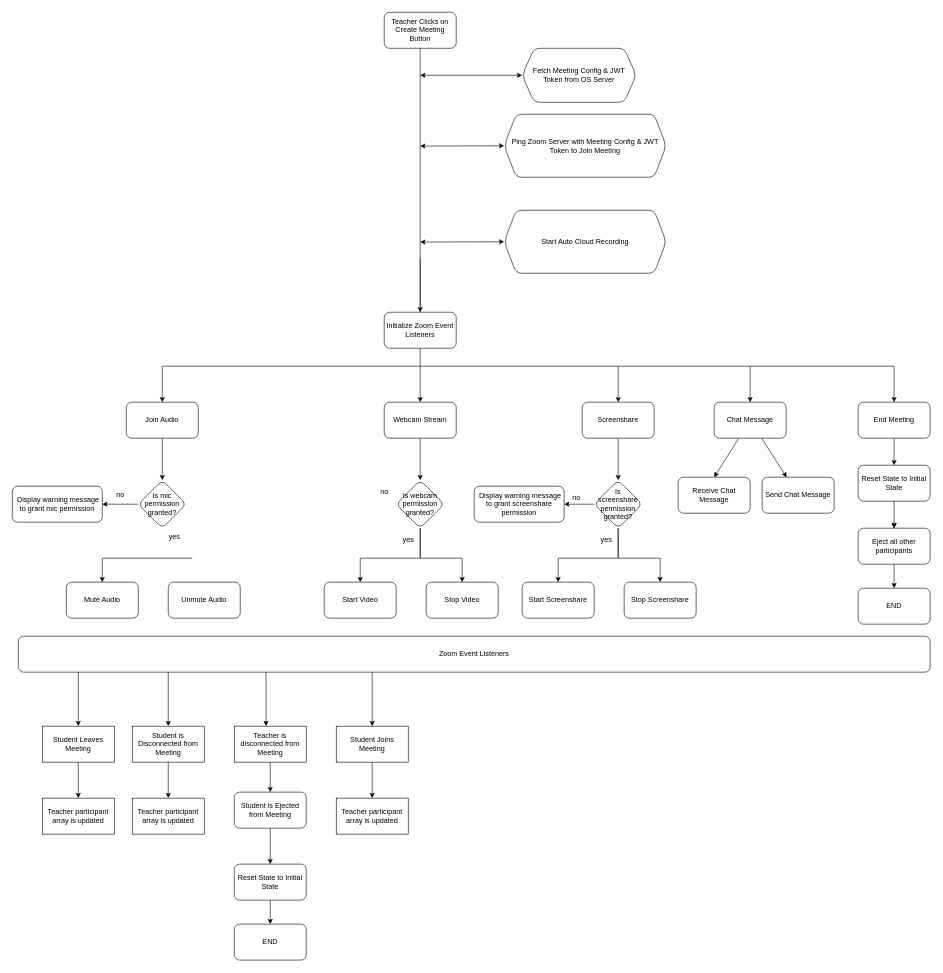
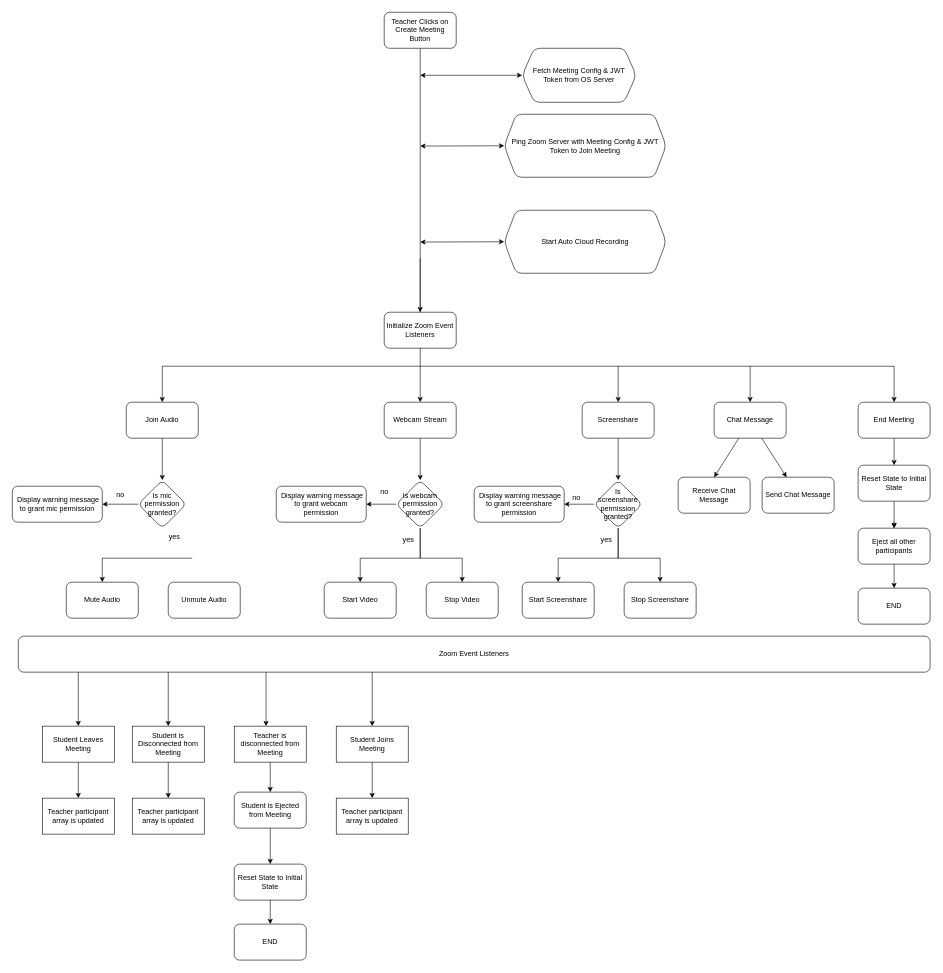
none -> (321, 504)
none -> (371, 504)
